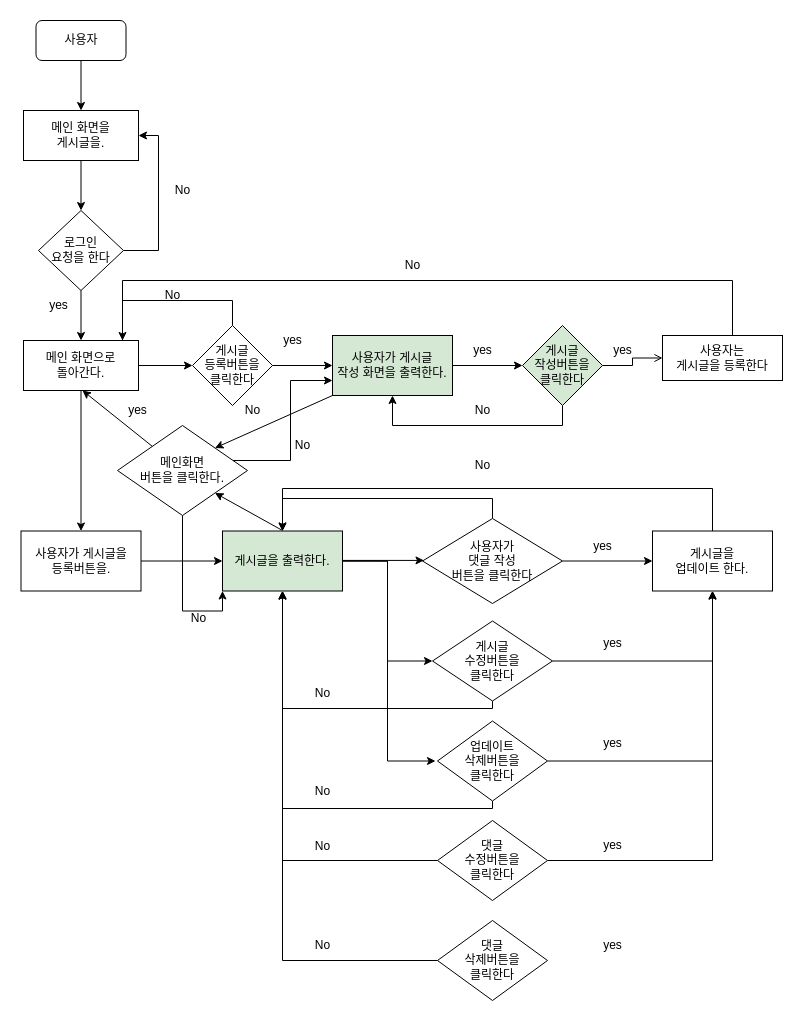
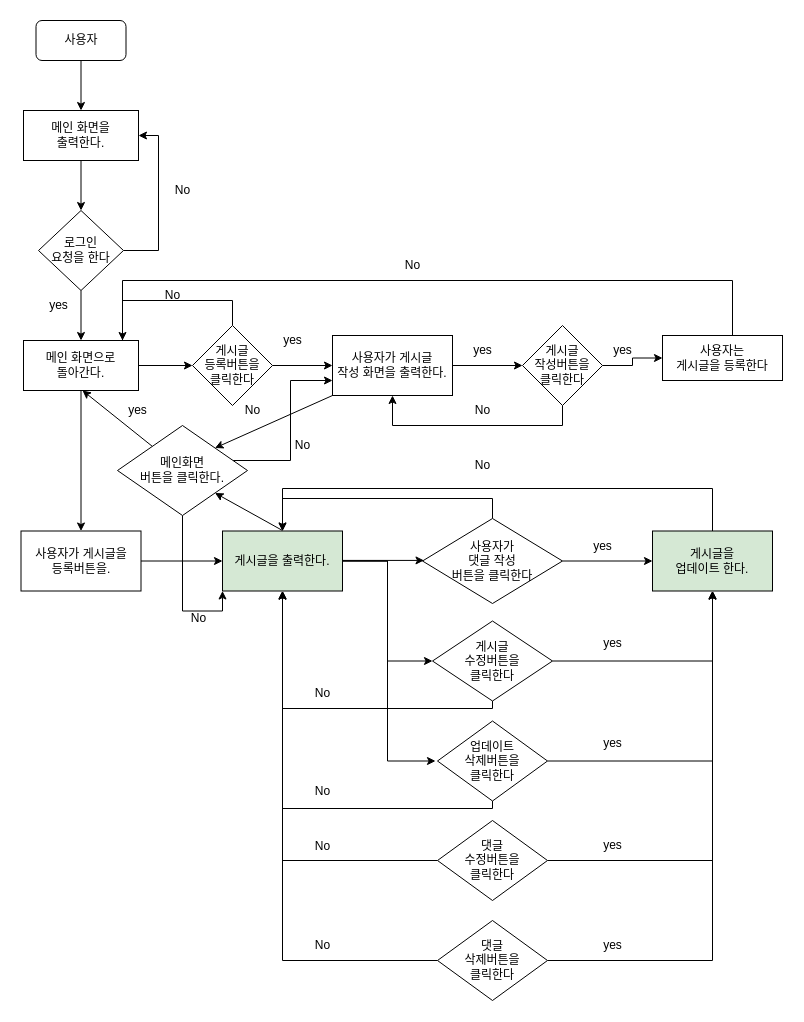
(81, 136) -> (81, 136)
(655, 358) -> (654, 358)
(393, 366) -> (393, 366)
(563, 366) -> (563, 366)
(713, 561) -> (713, 561)
none -> (679, 961)
